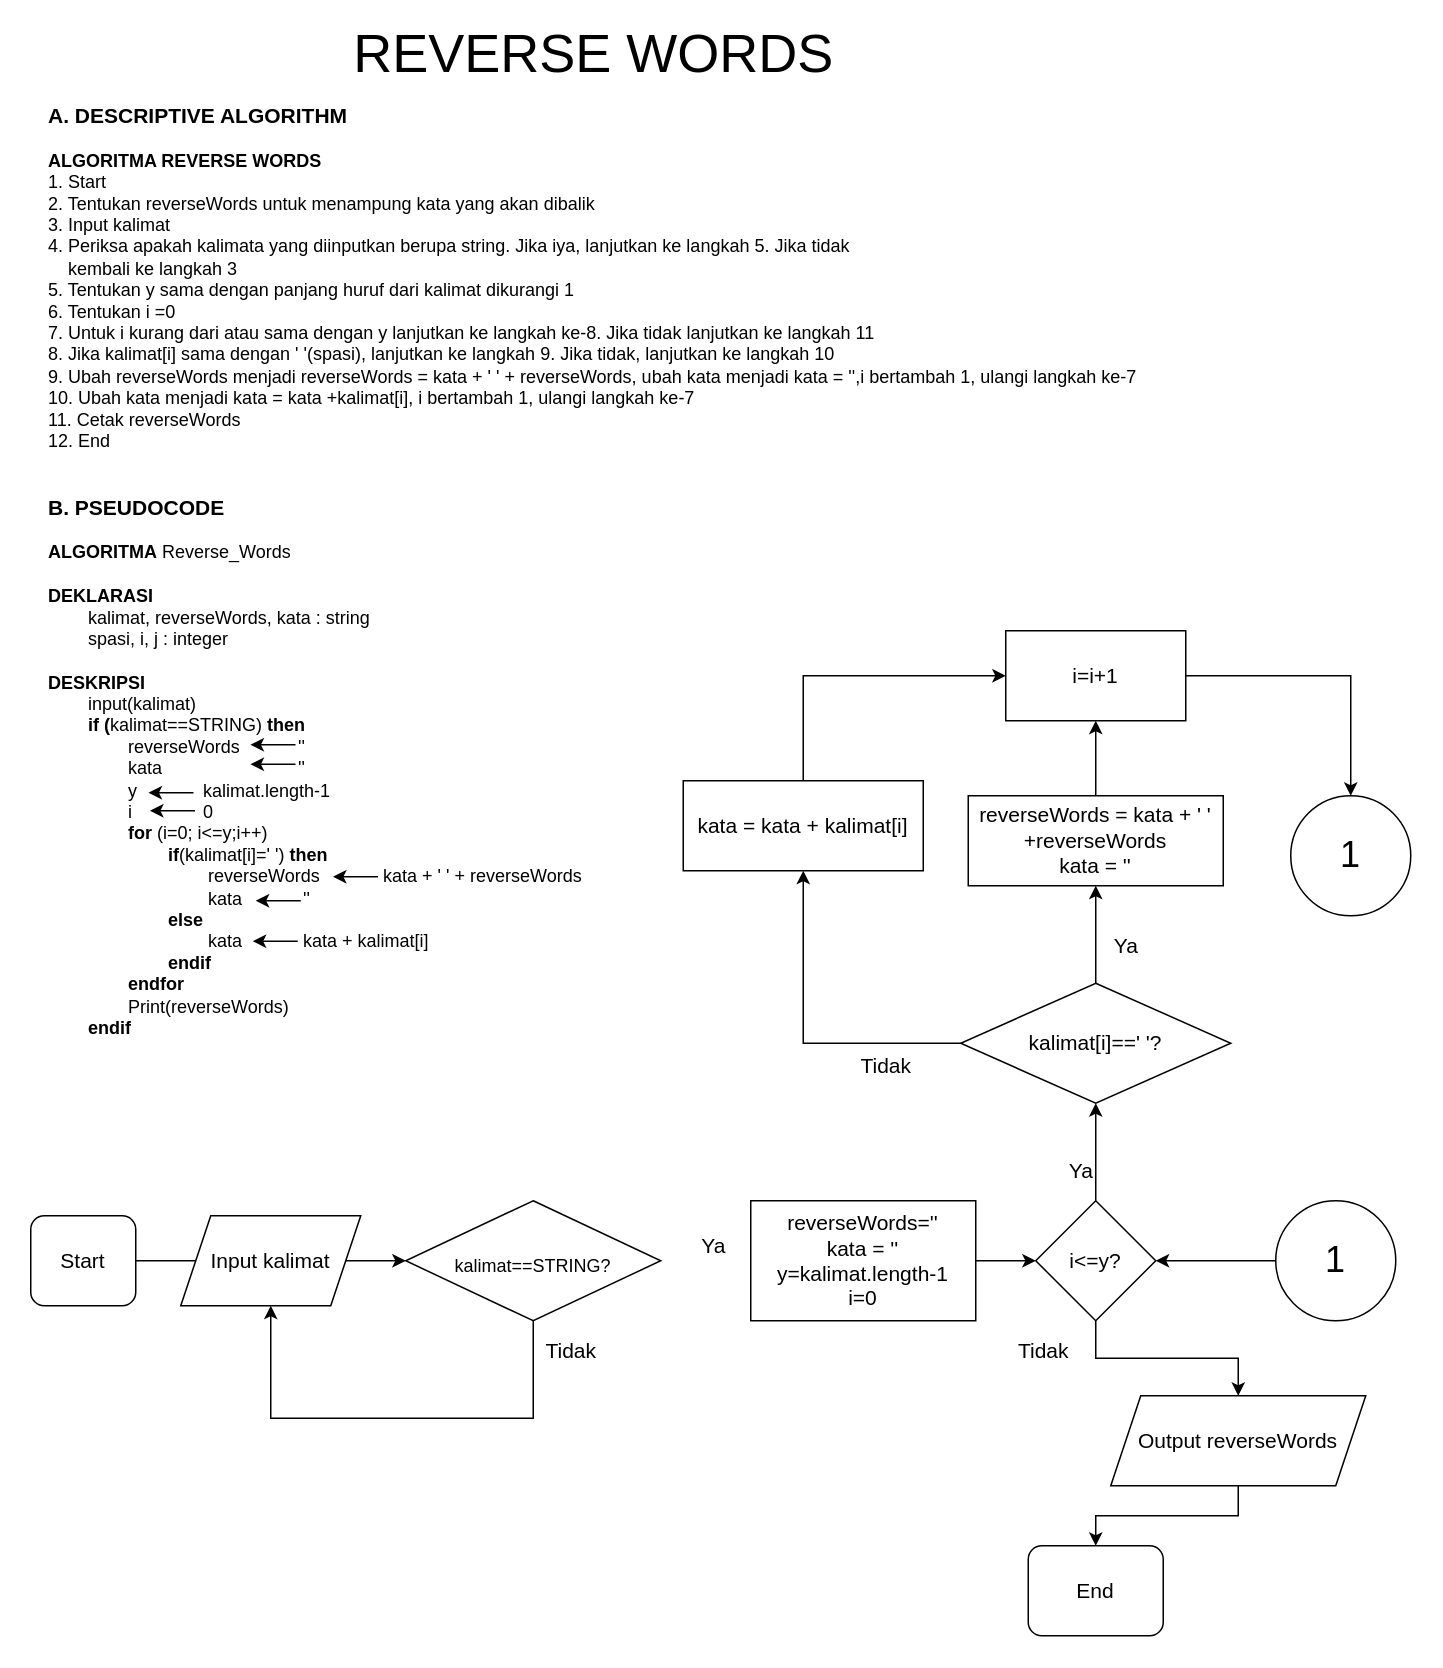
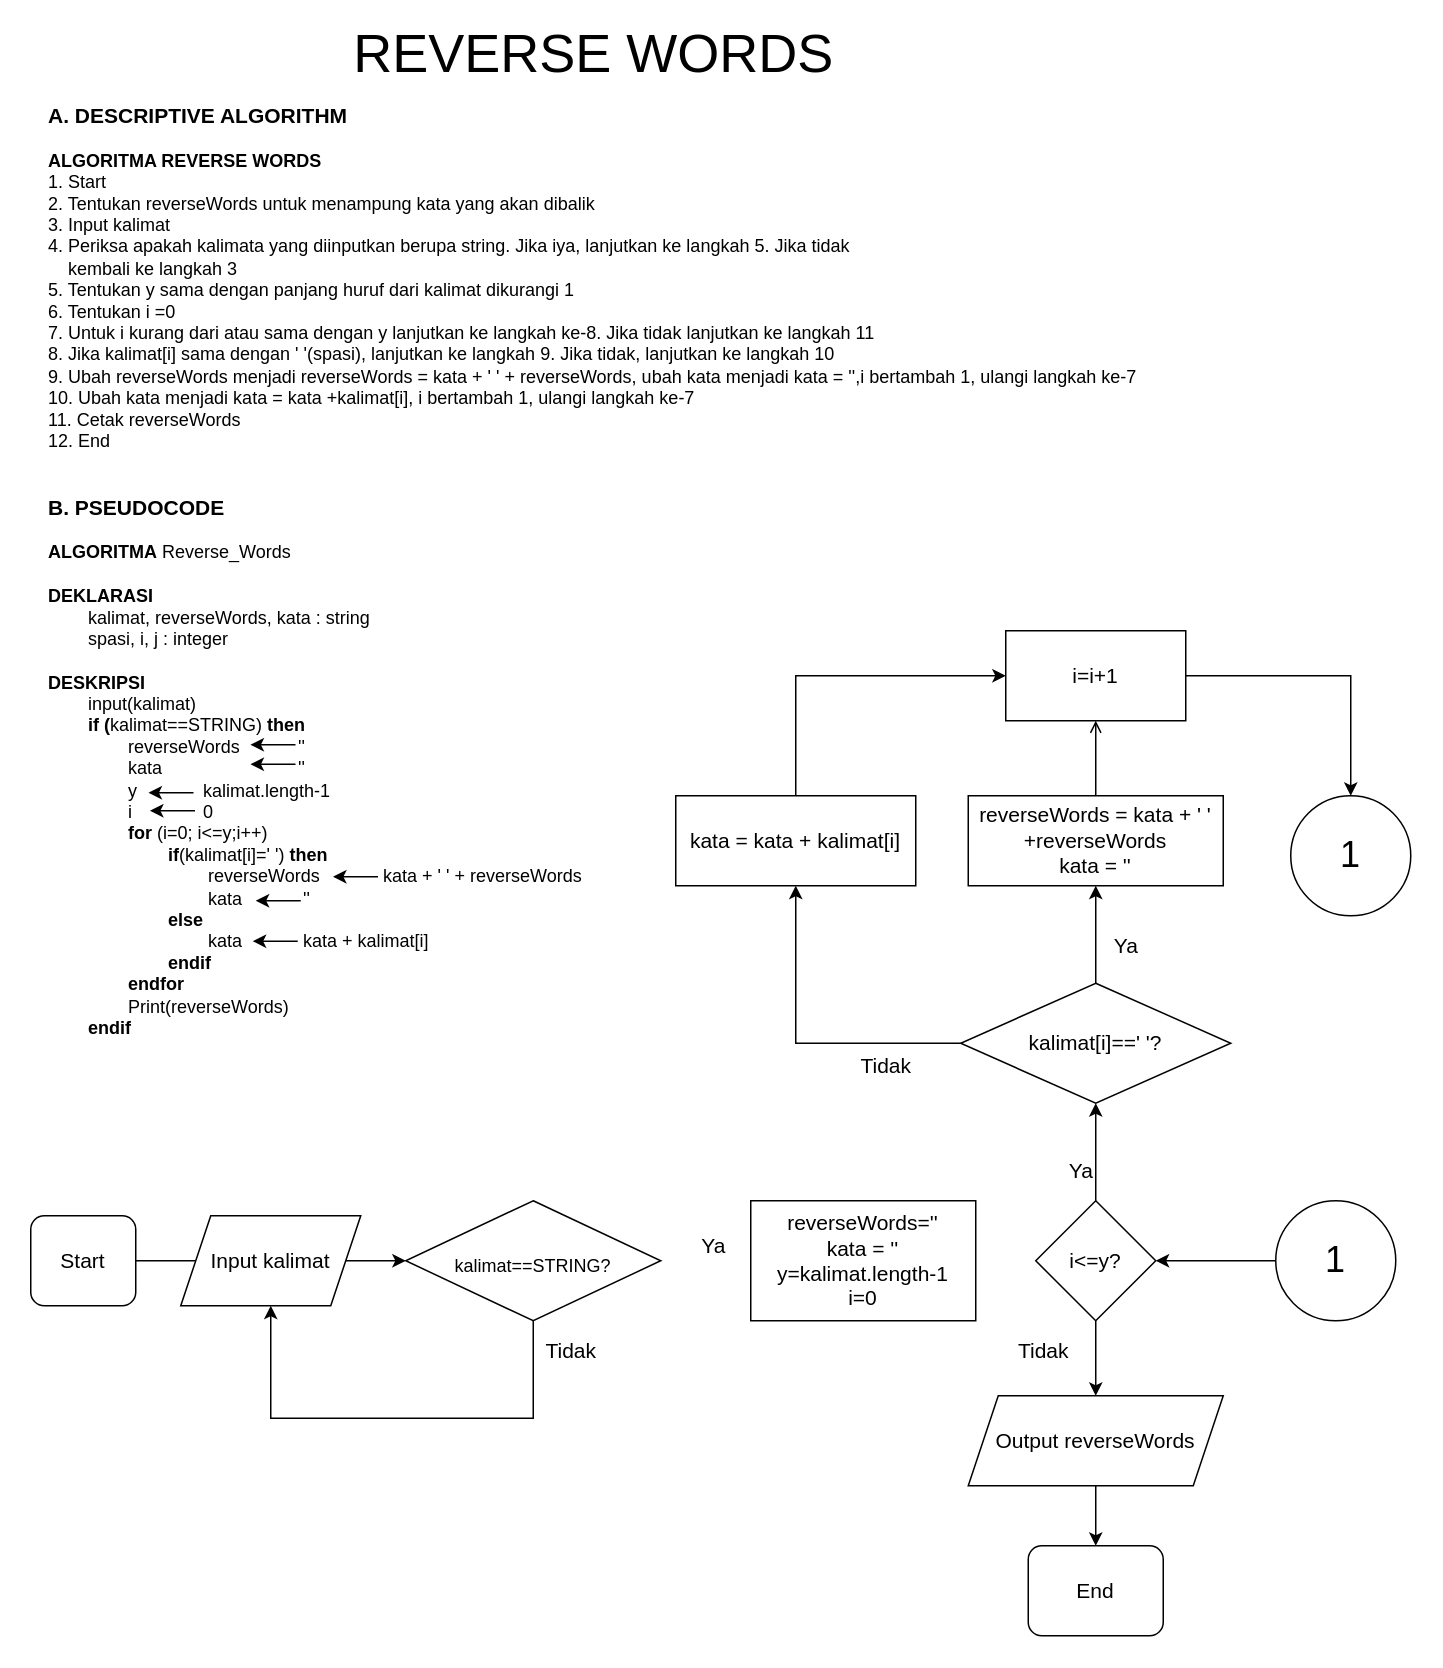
(1096, 732) -> (1096, 729)
(803, 826) -> (796, 841)
(1001, 1261) -> none
(1238, 1441) -> (1096, 1441)
